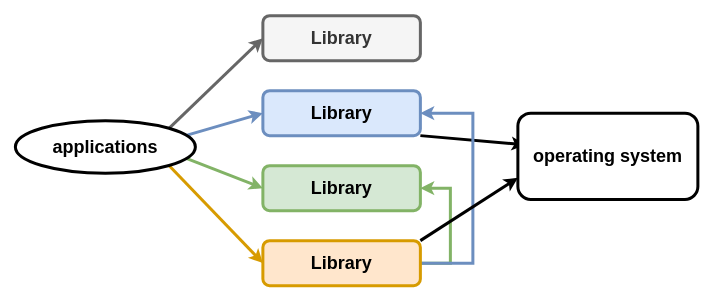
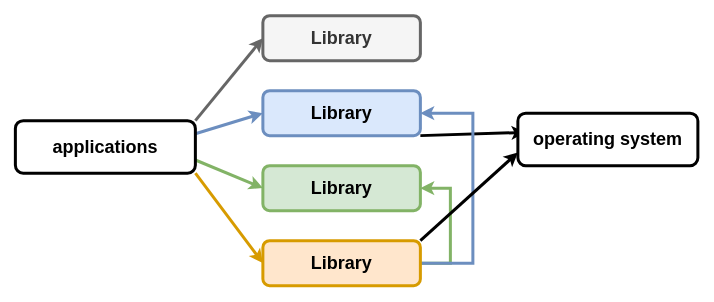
(105, 147) -> (105, 147)
(608, 156) -> (608, 139)
